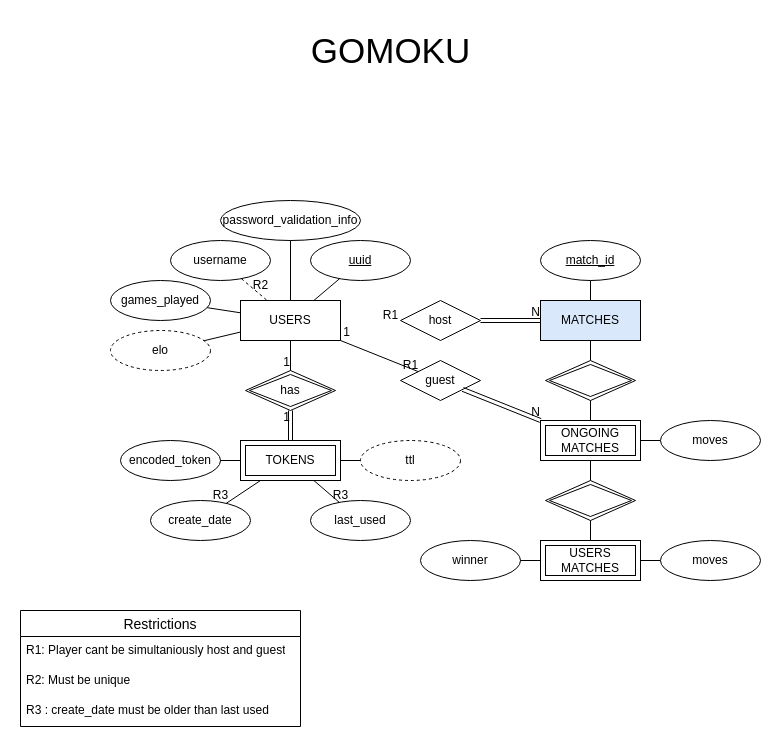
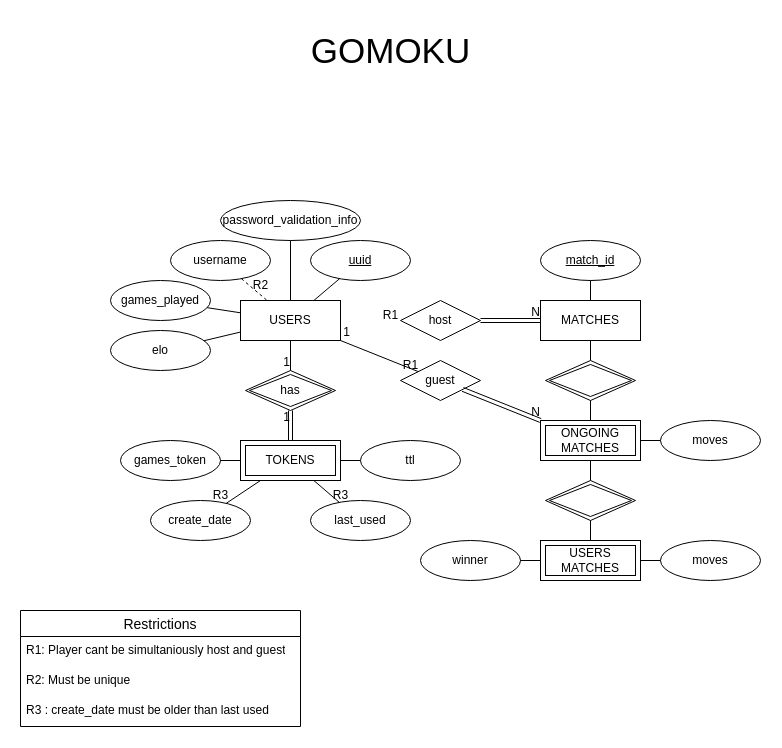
(591, 321) -> (591, 321)
(161, 351) -> (161, 351)
(171, 461) -> (171, 461)
(411, 461) -> (411, 461)
